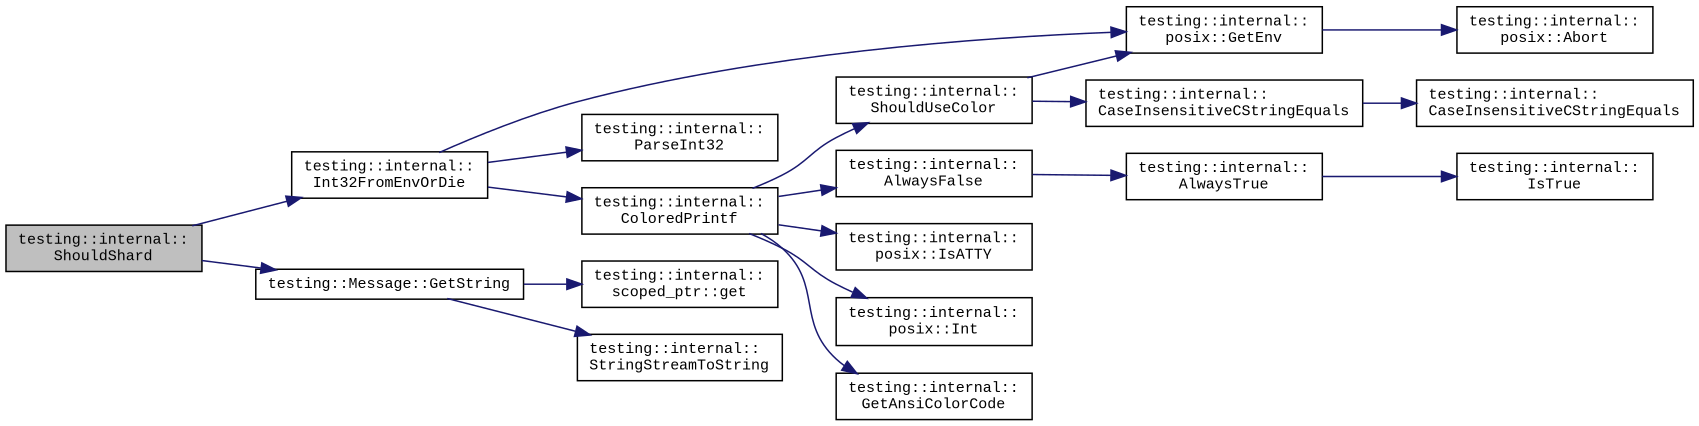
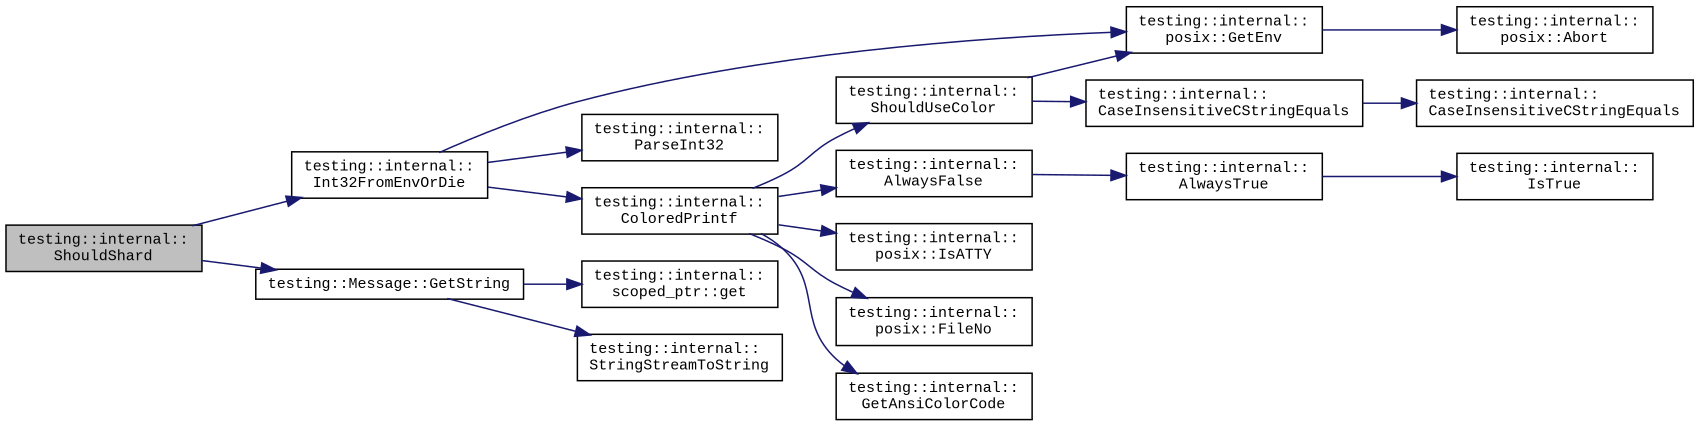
(934, 322) -> (934, 322)
